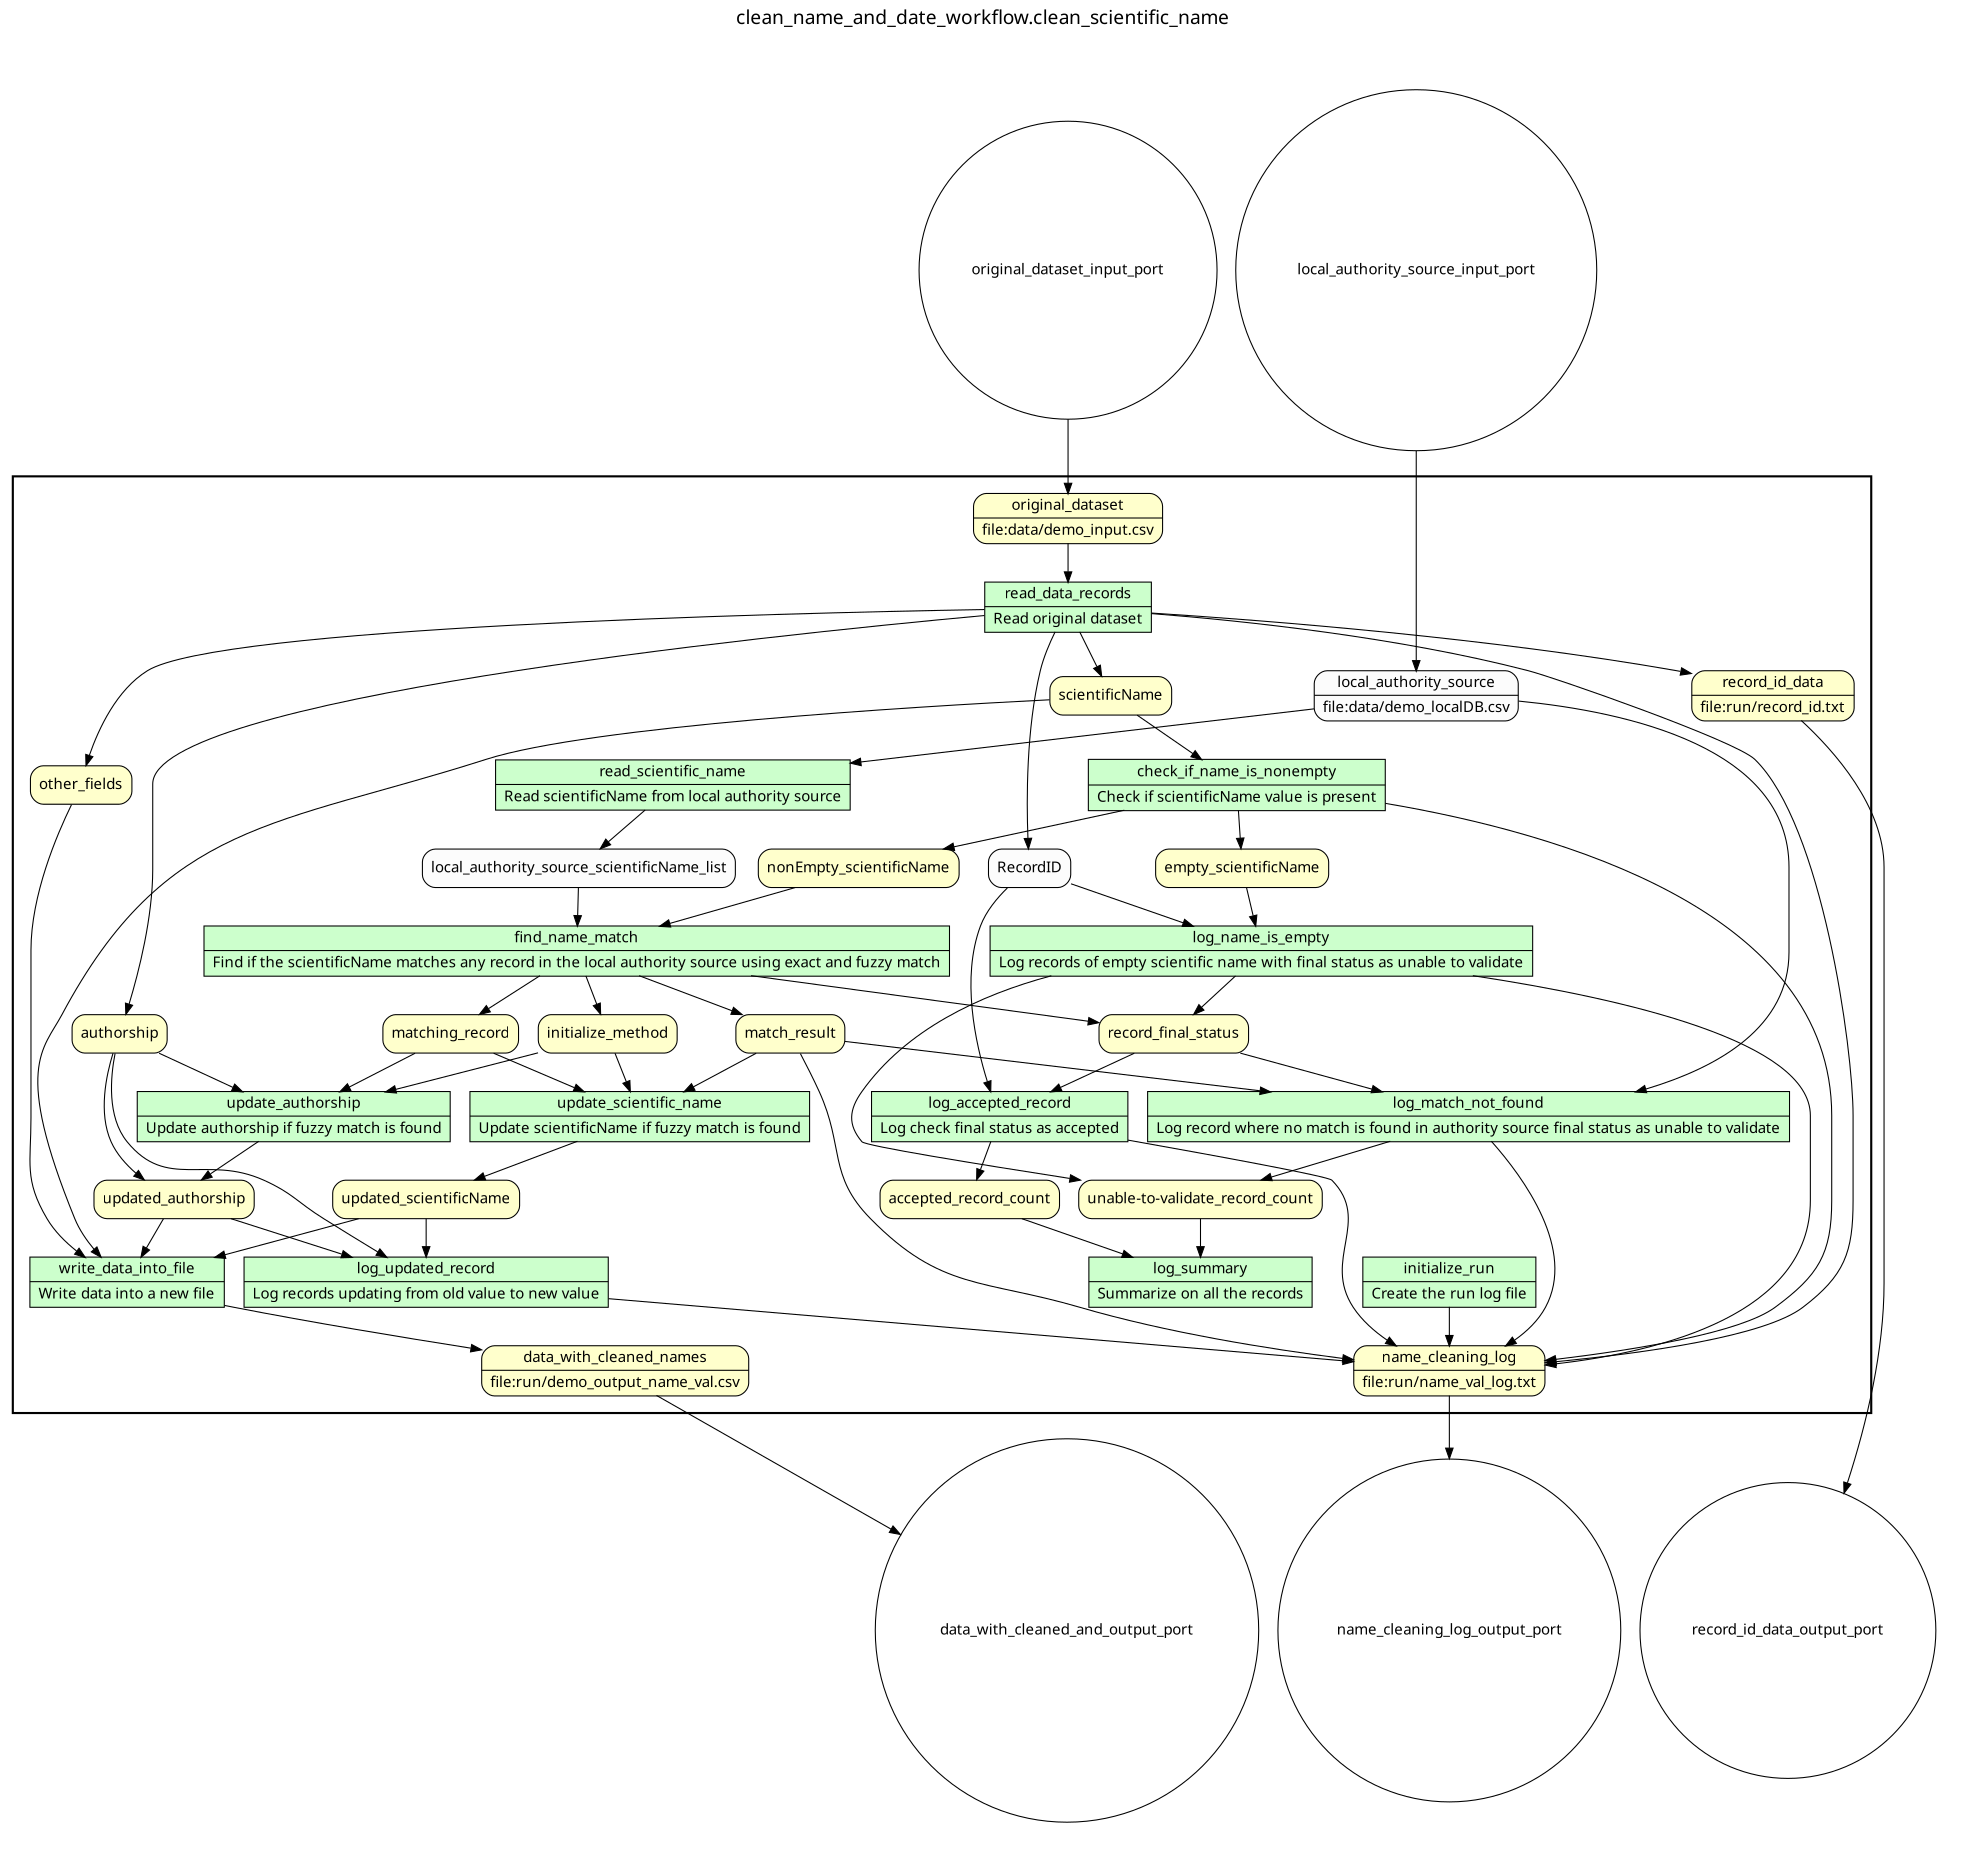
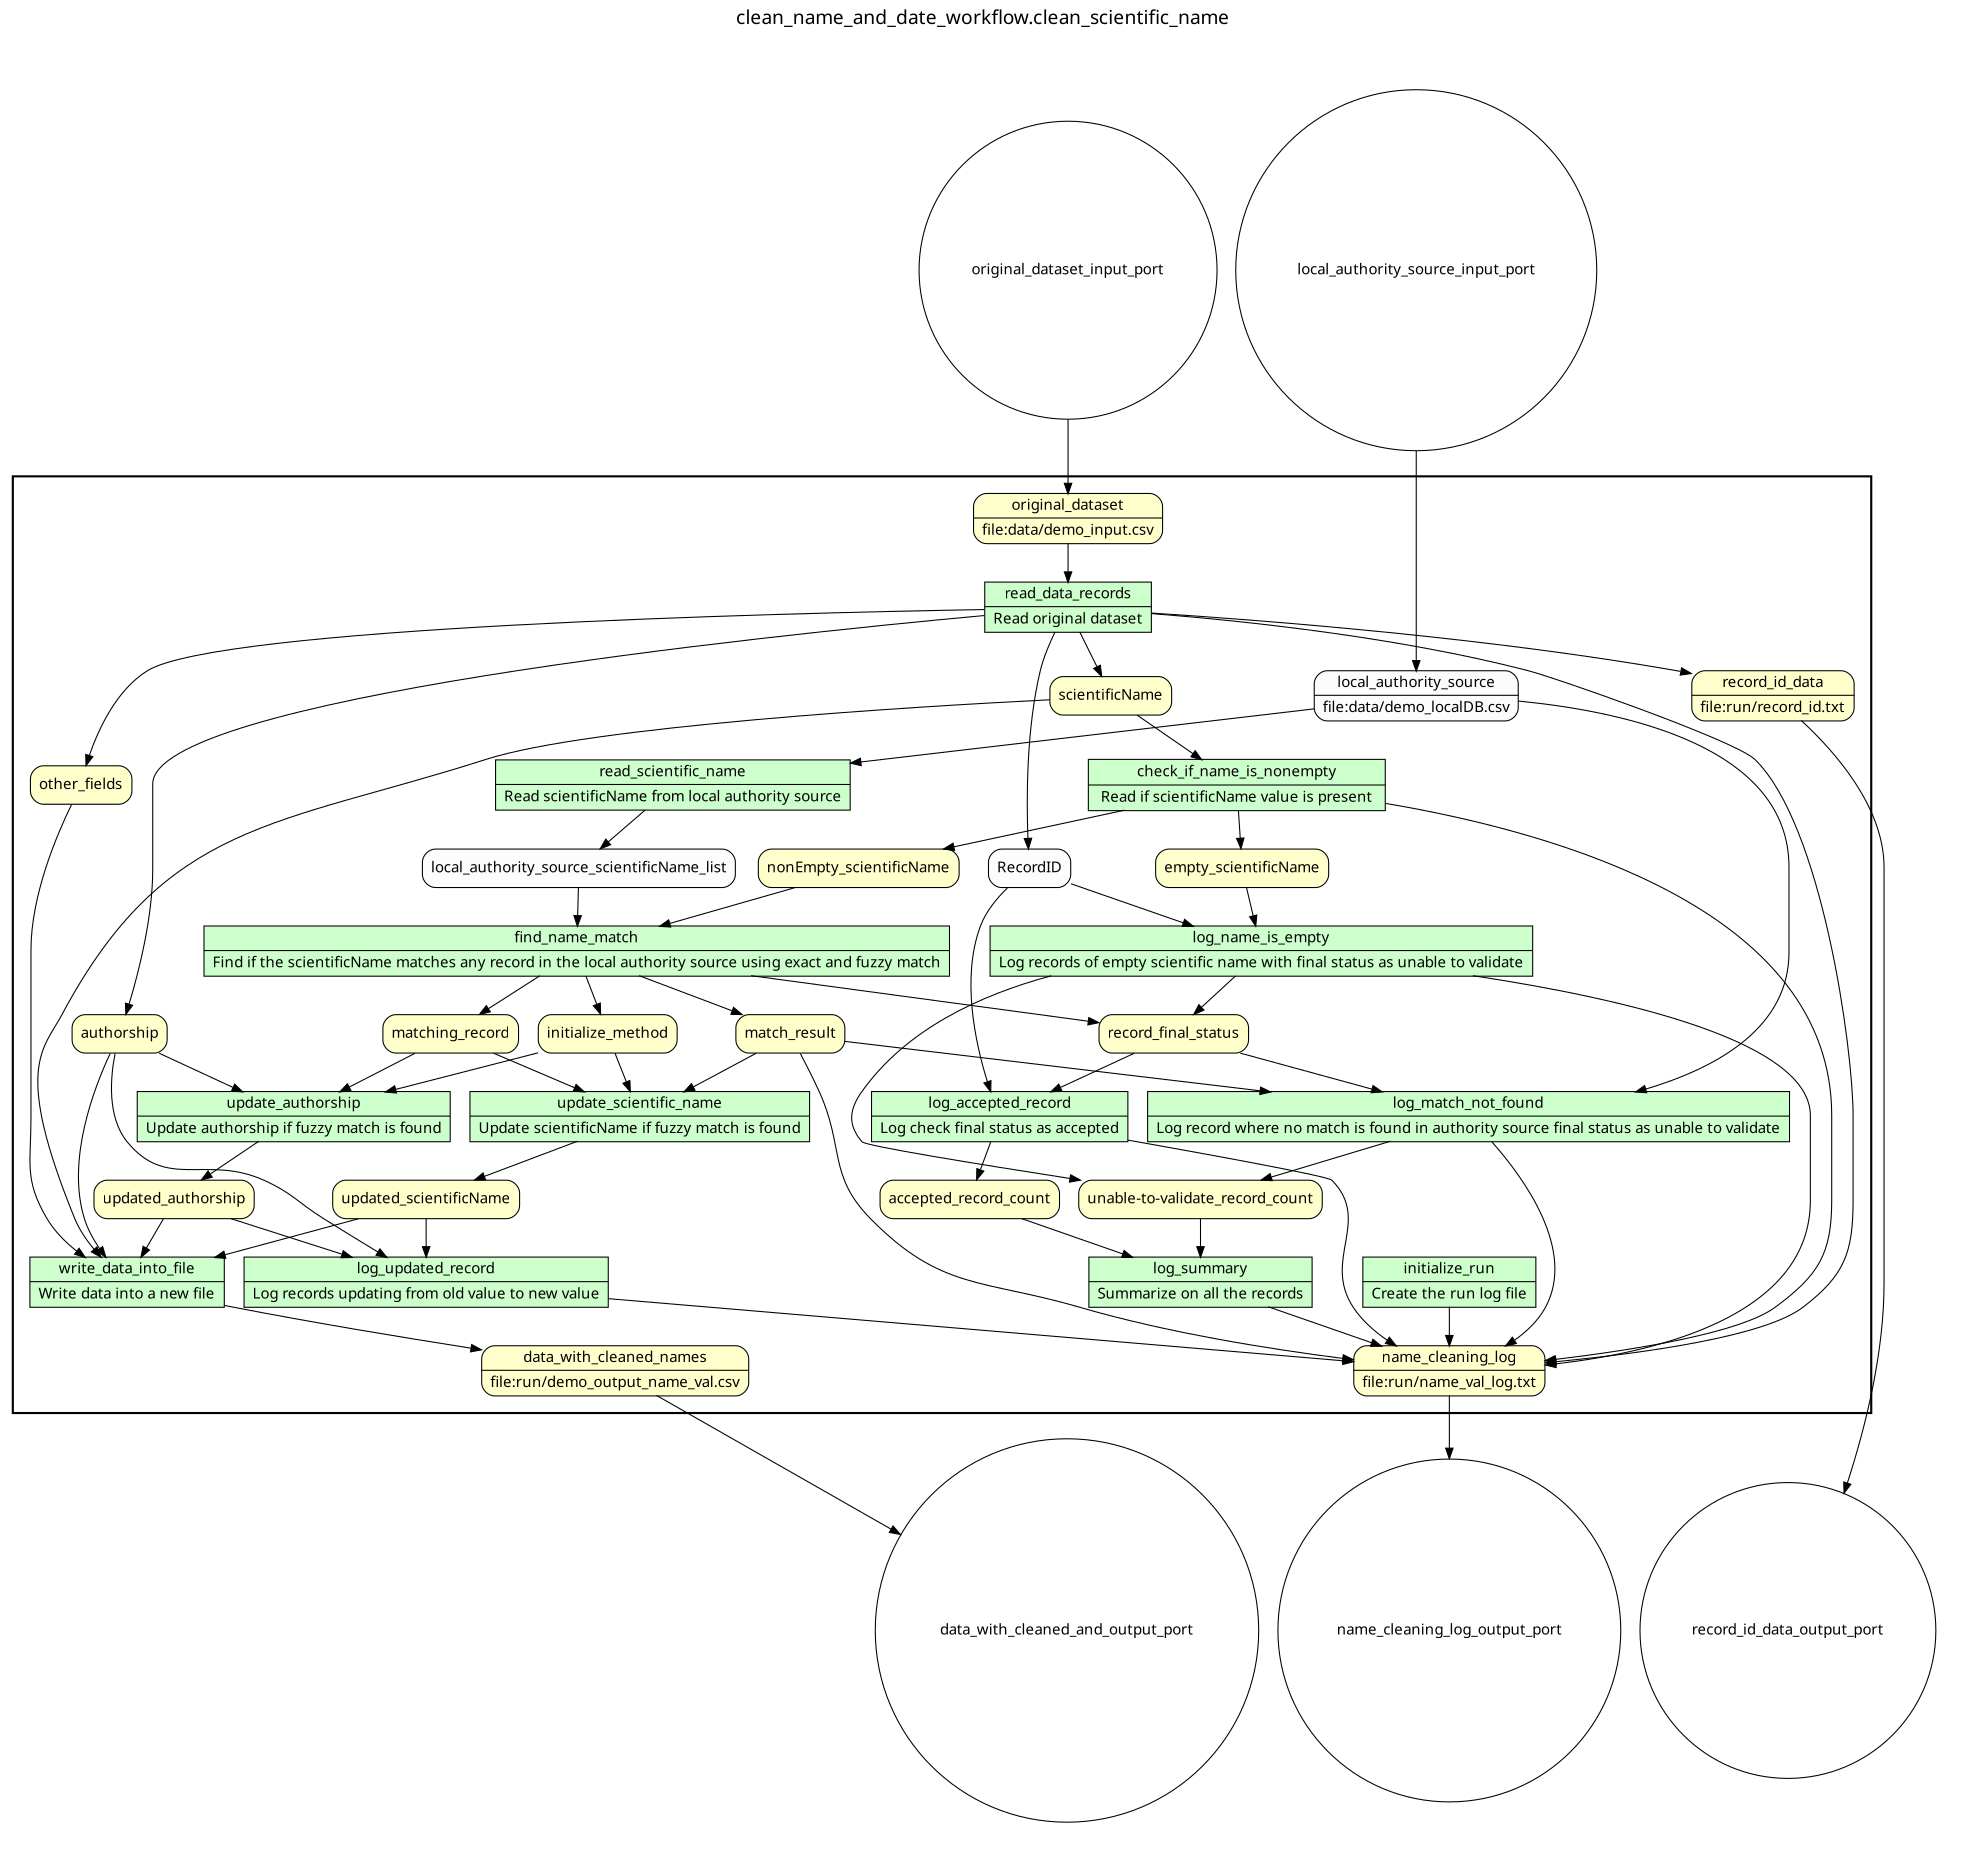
(1237, 797) -> (1237, 797)
(105, 1118) -> (80, 1151)
none -> (1320, 1325)
